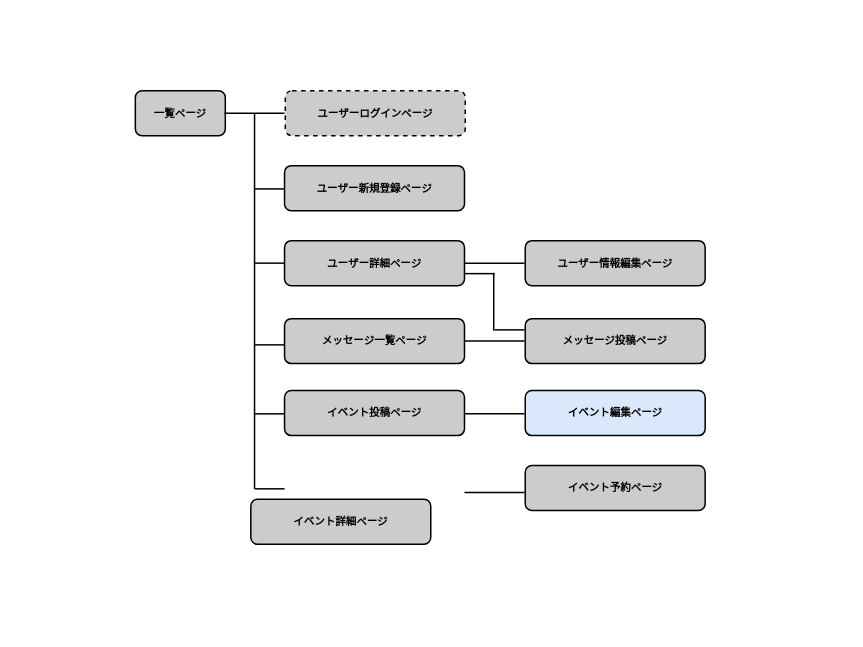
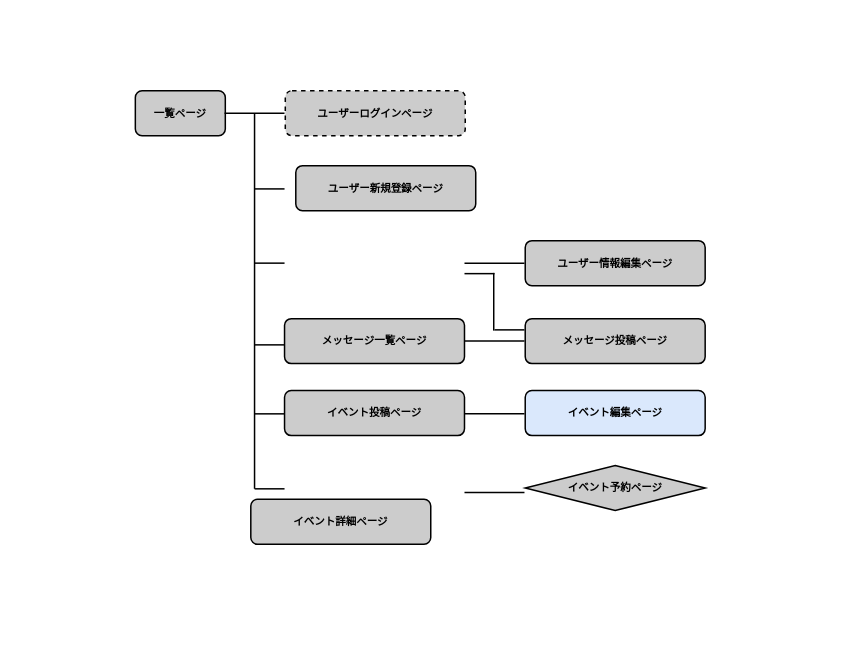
(375, 188) -> (386, 188)
(375, 263) -> none
(615, 488) -> (615, 488)
